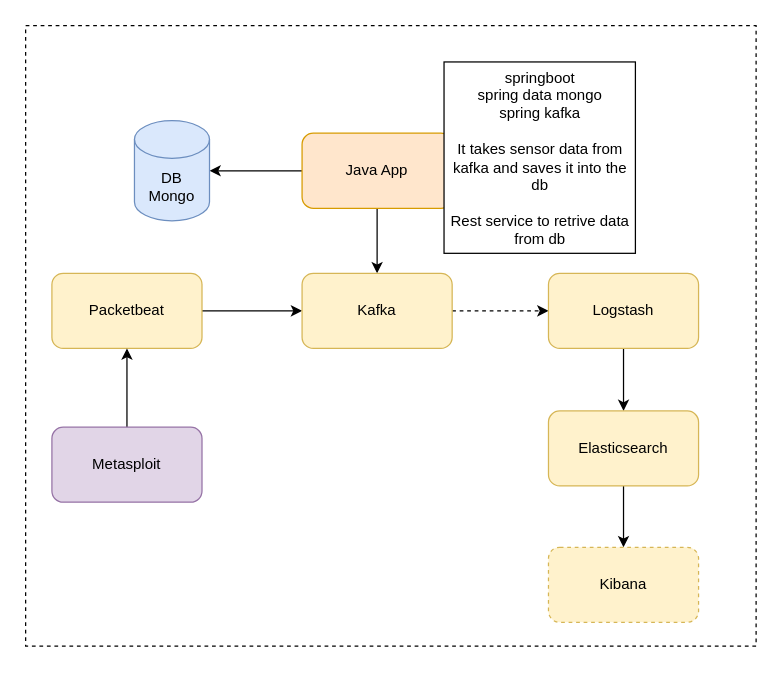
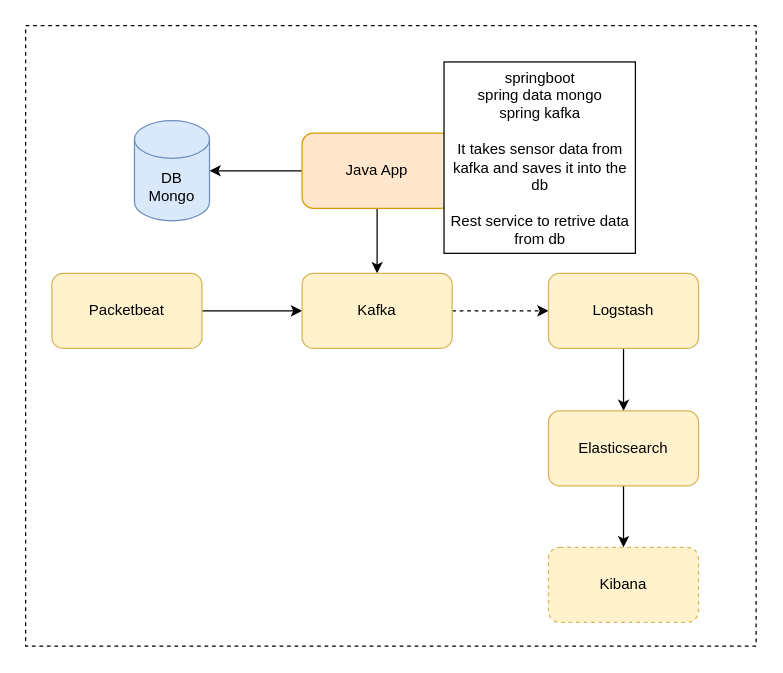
(127, 391) -> none
(127, 464) -> none
